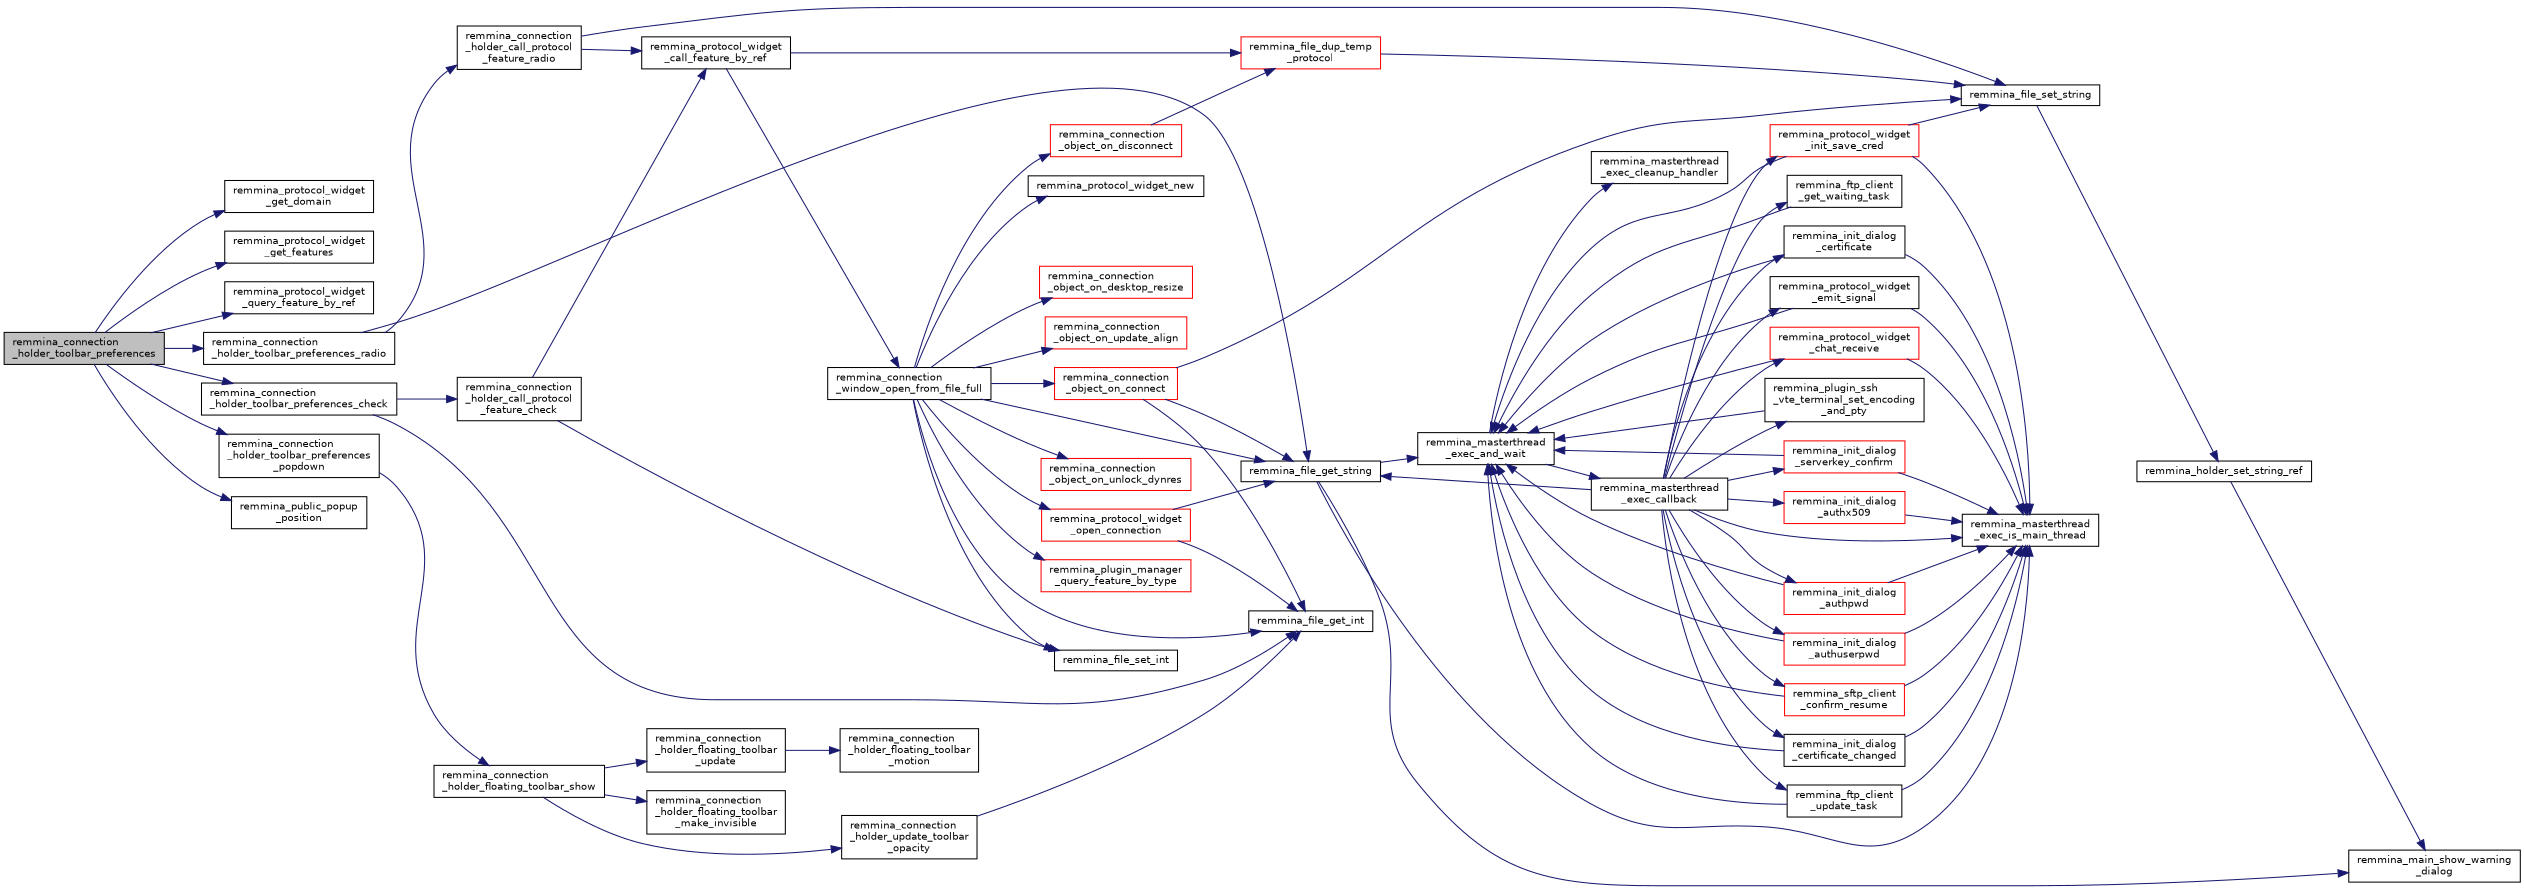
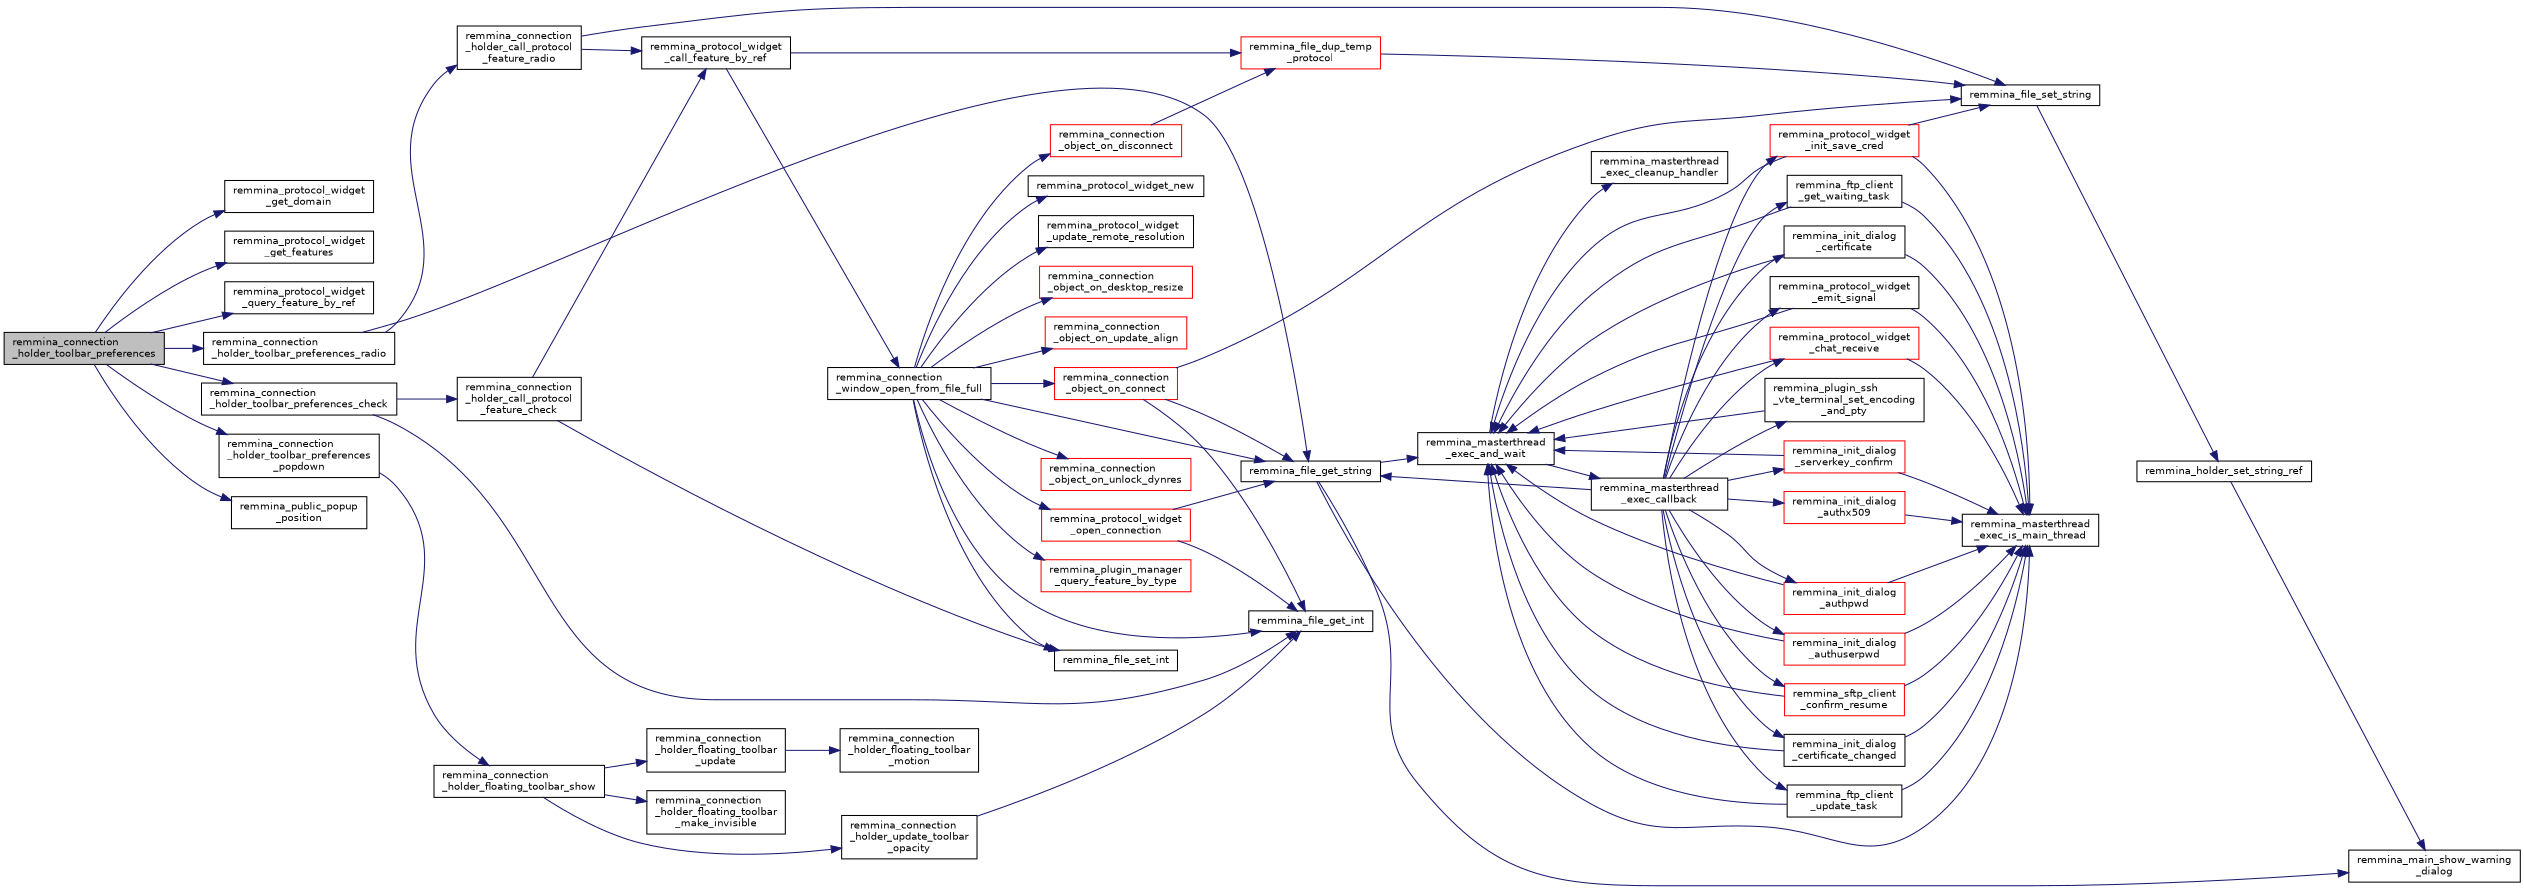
none -> (1116, 232)
(1821, 539) -> (1996, 338)
